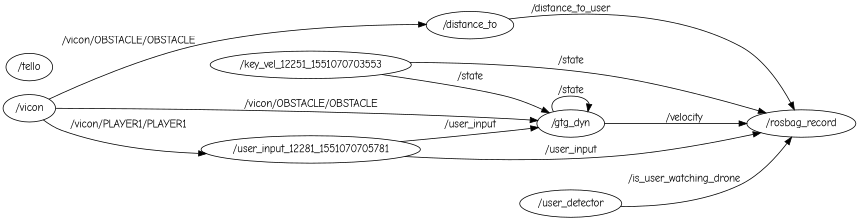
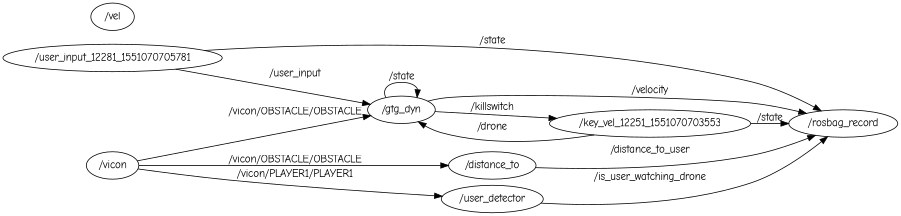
(29, 67) -> (113, 17)
(470, 77) -> (492, 127)
none -> (492, 115)
(119, 145) -> (286, 185)
(571, 150) -> (492, 41)
